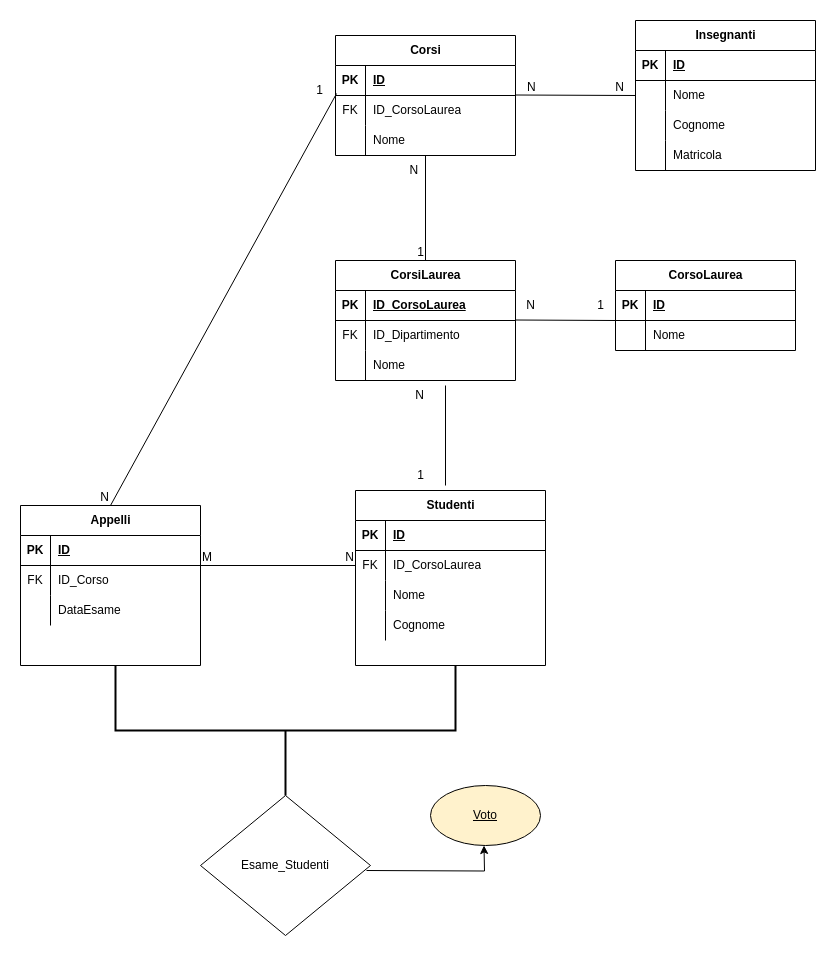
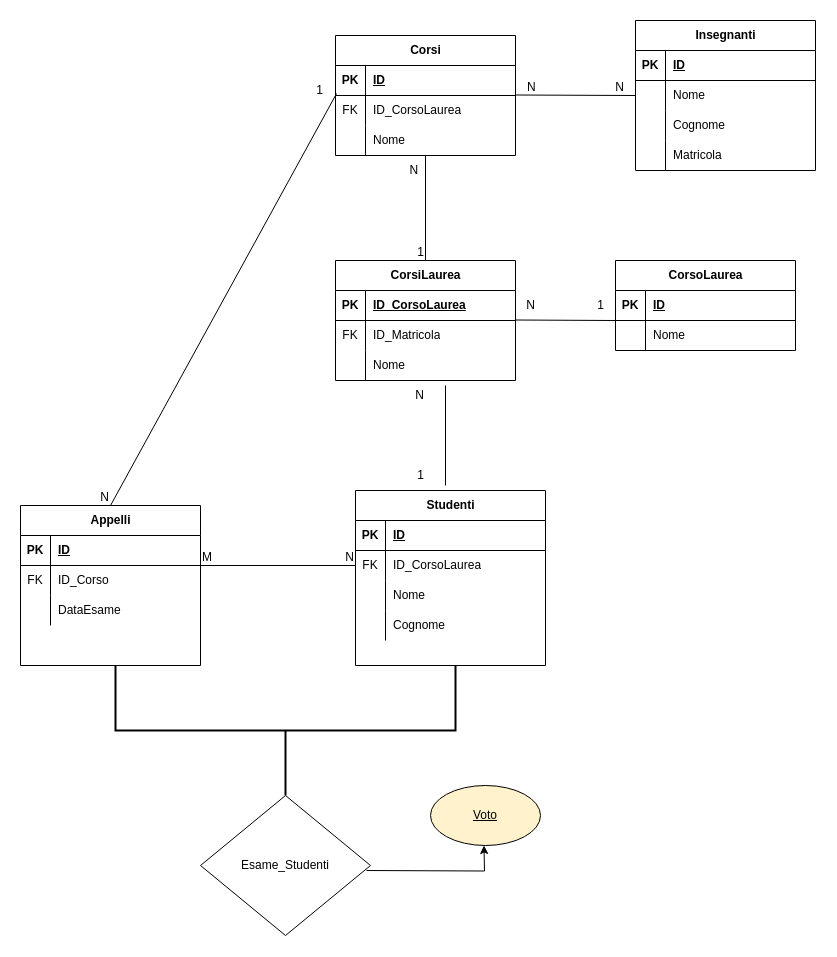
(421, 336) -> (411, 336)
